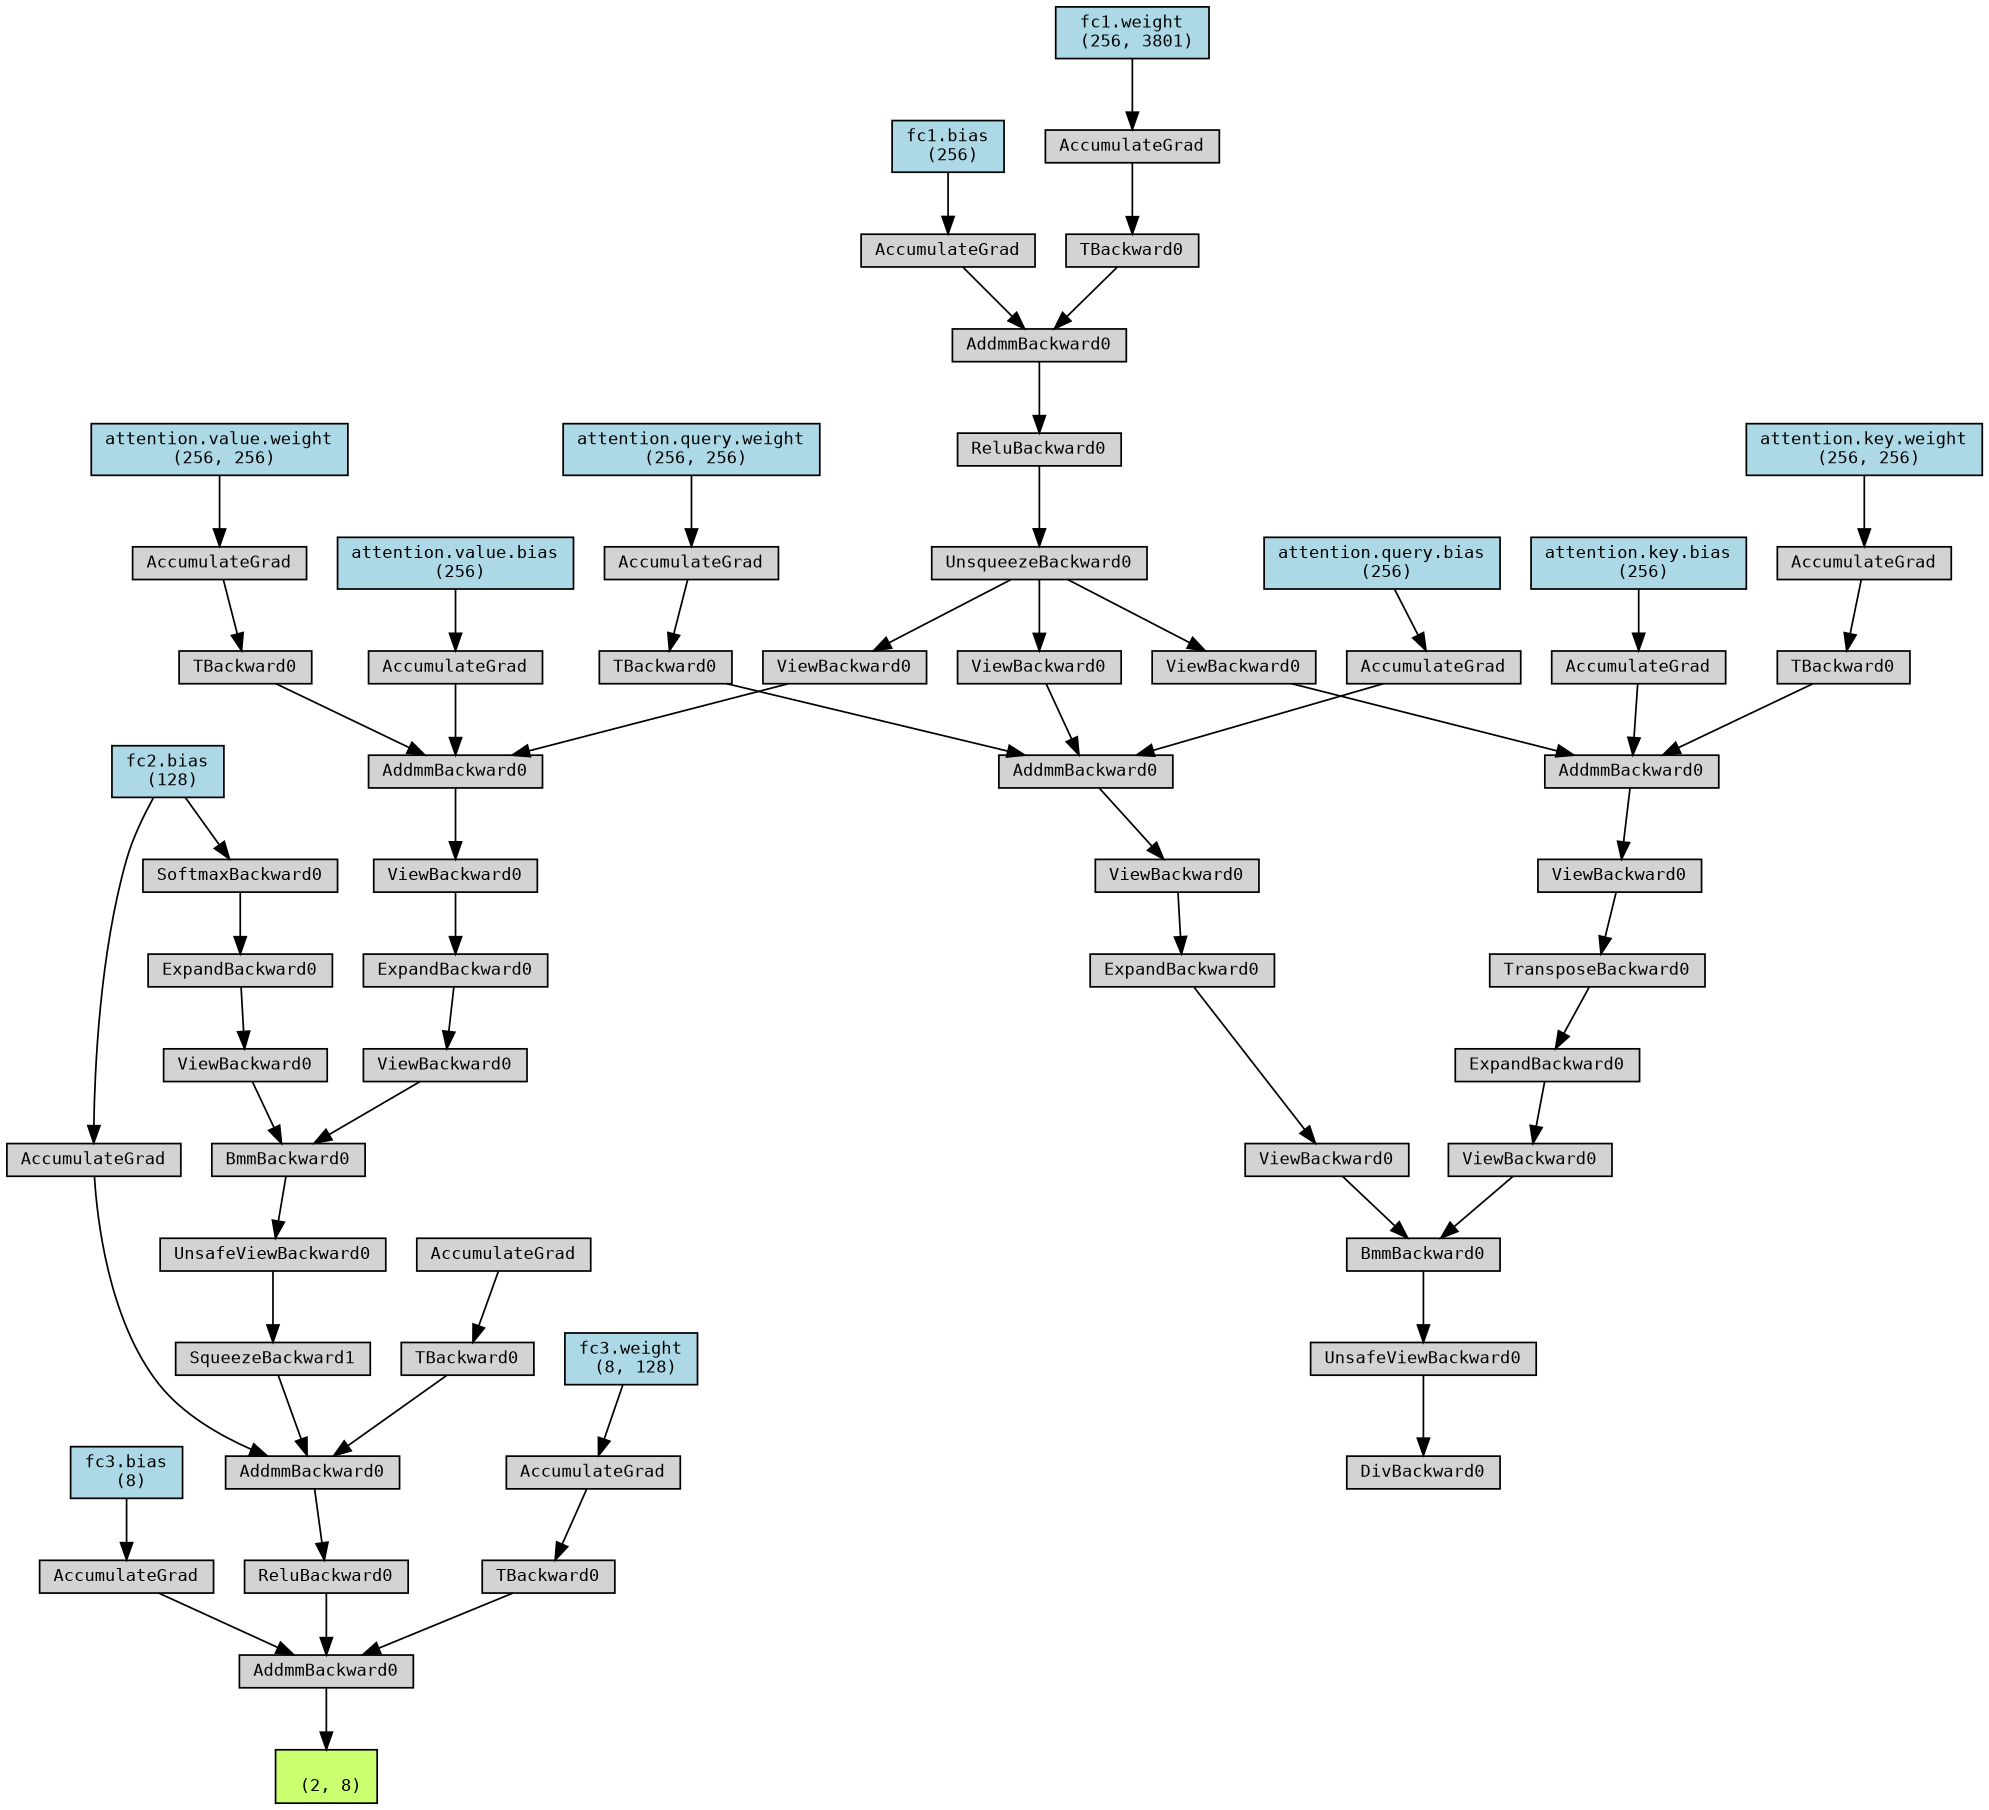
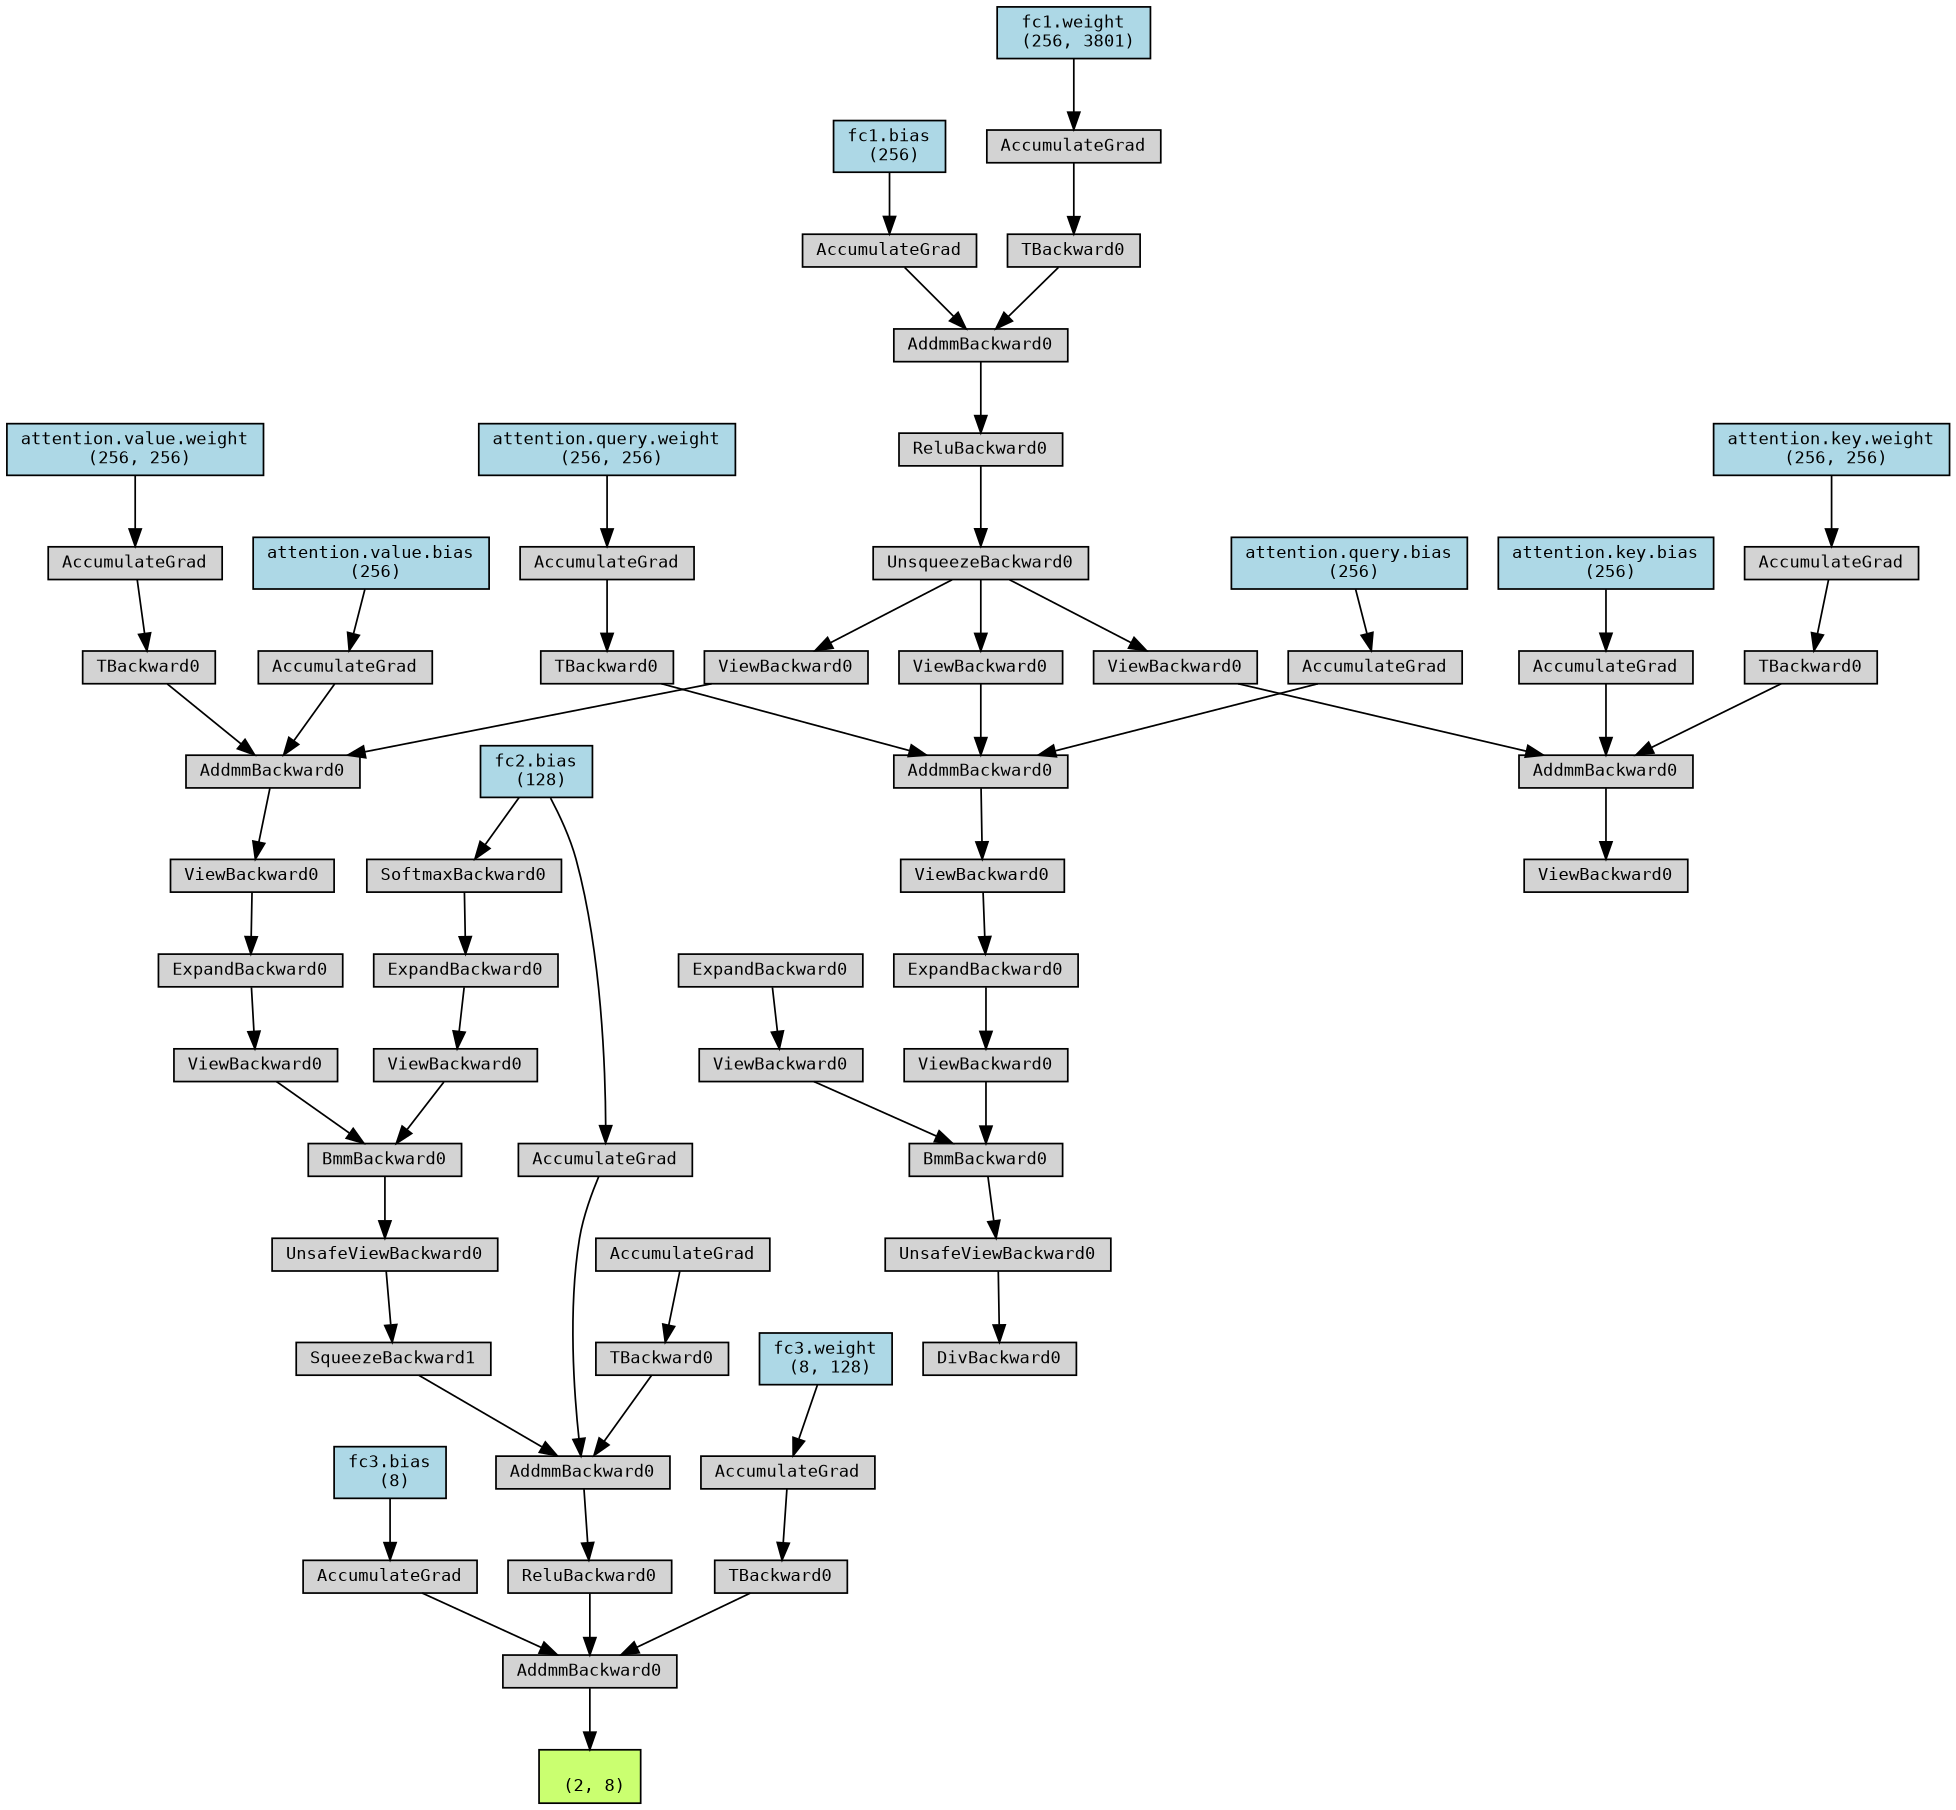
(1597, 970) -> none
